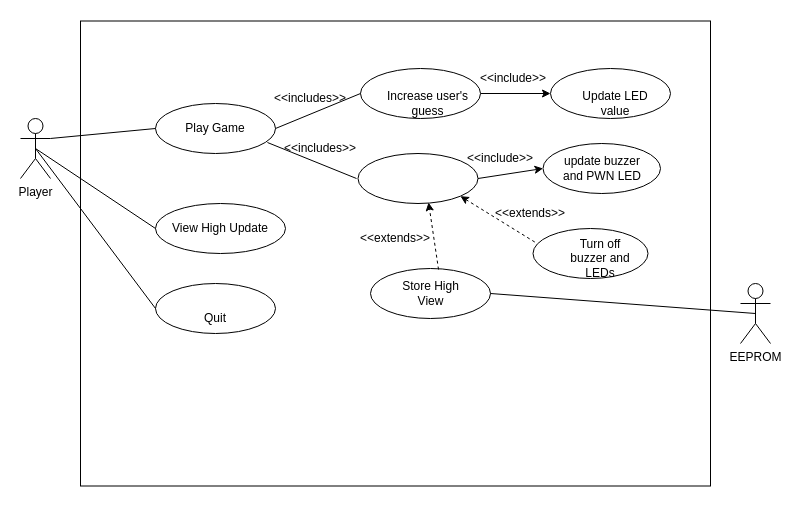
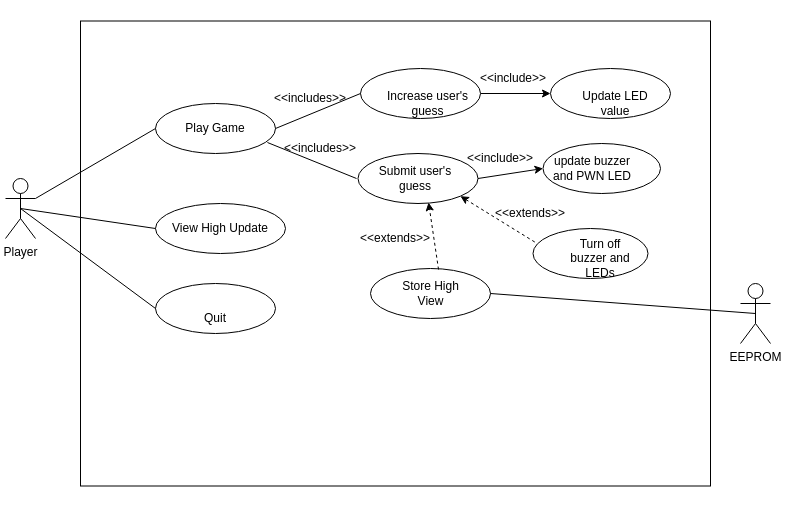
(36, 149) -> (21, 209)
(602, 169) -> (592, 169)
none -> (416, 179)
